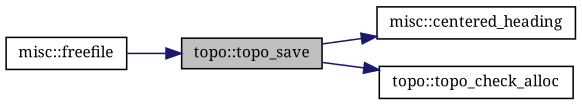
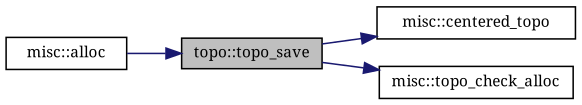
(476, 23) -> (476, 23)
(66, 53) -> (66, 53)
(476, 82) -> (476, 82)
